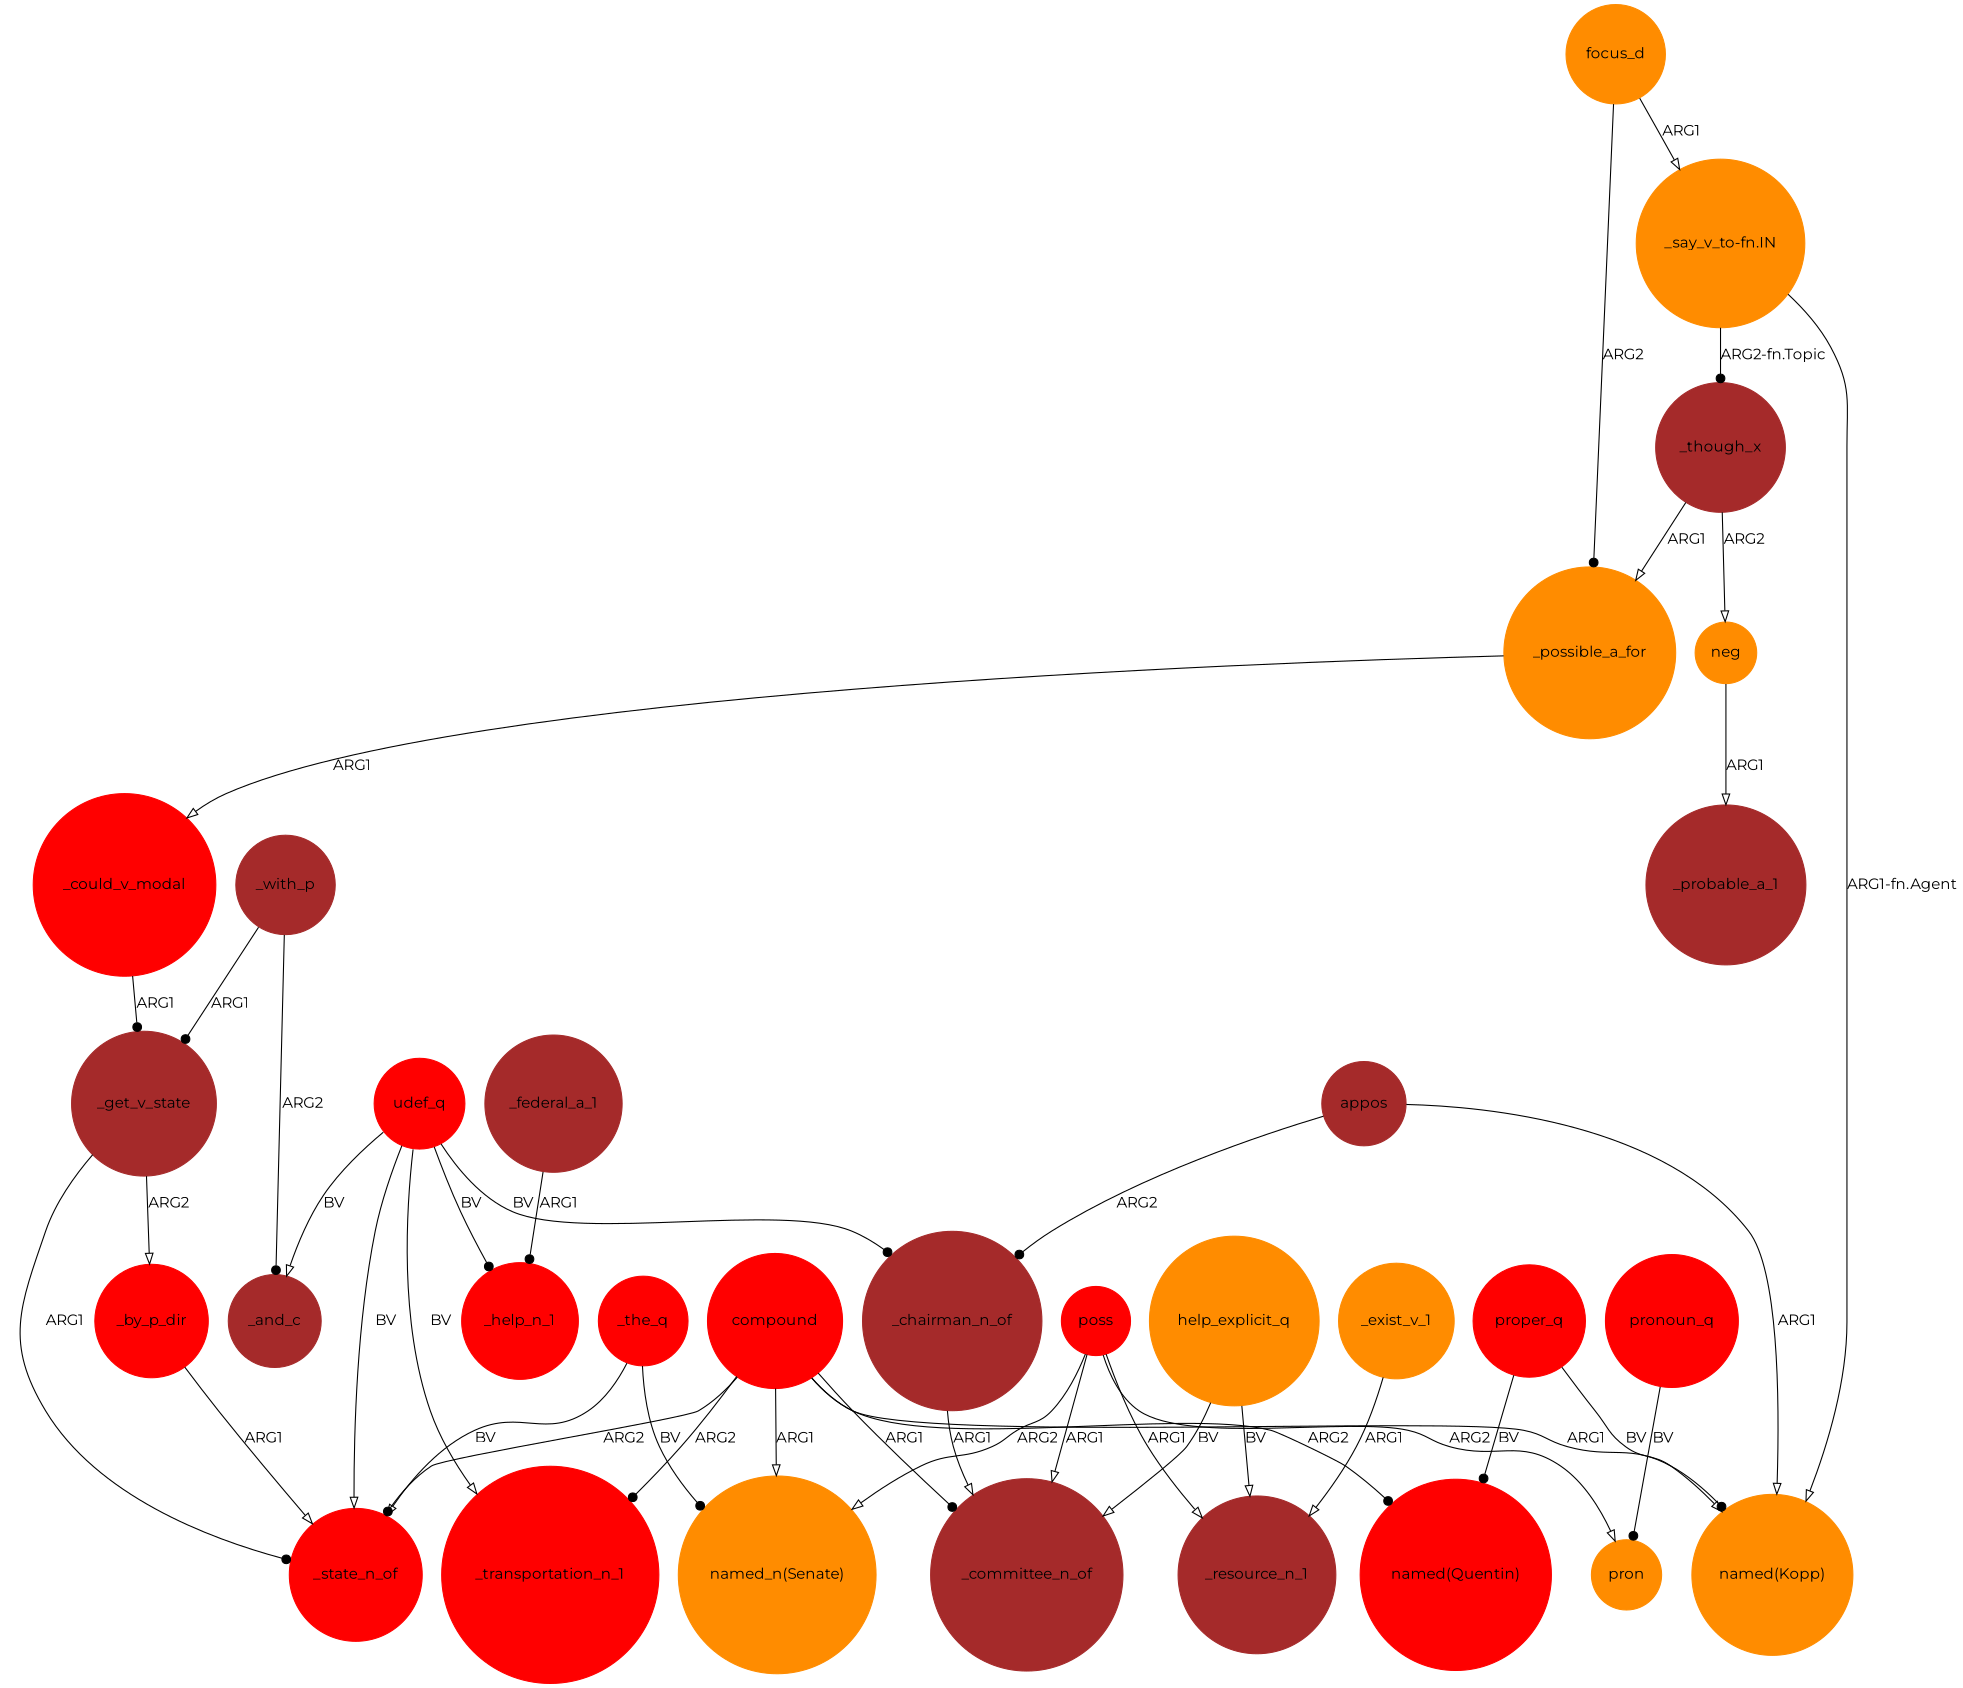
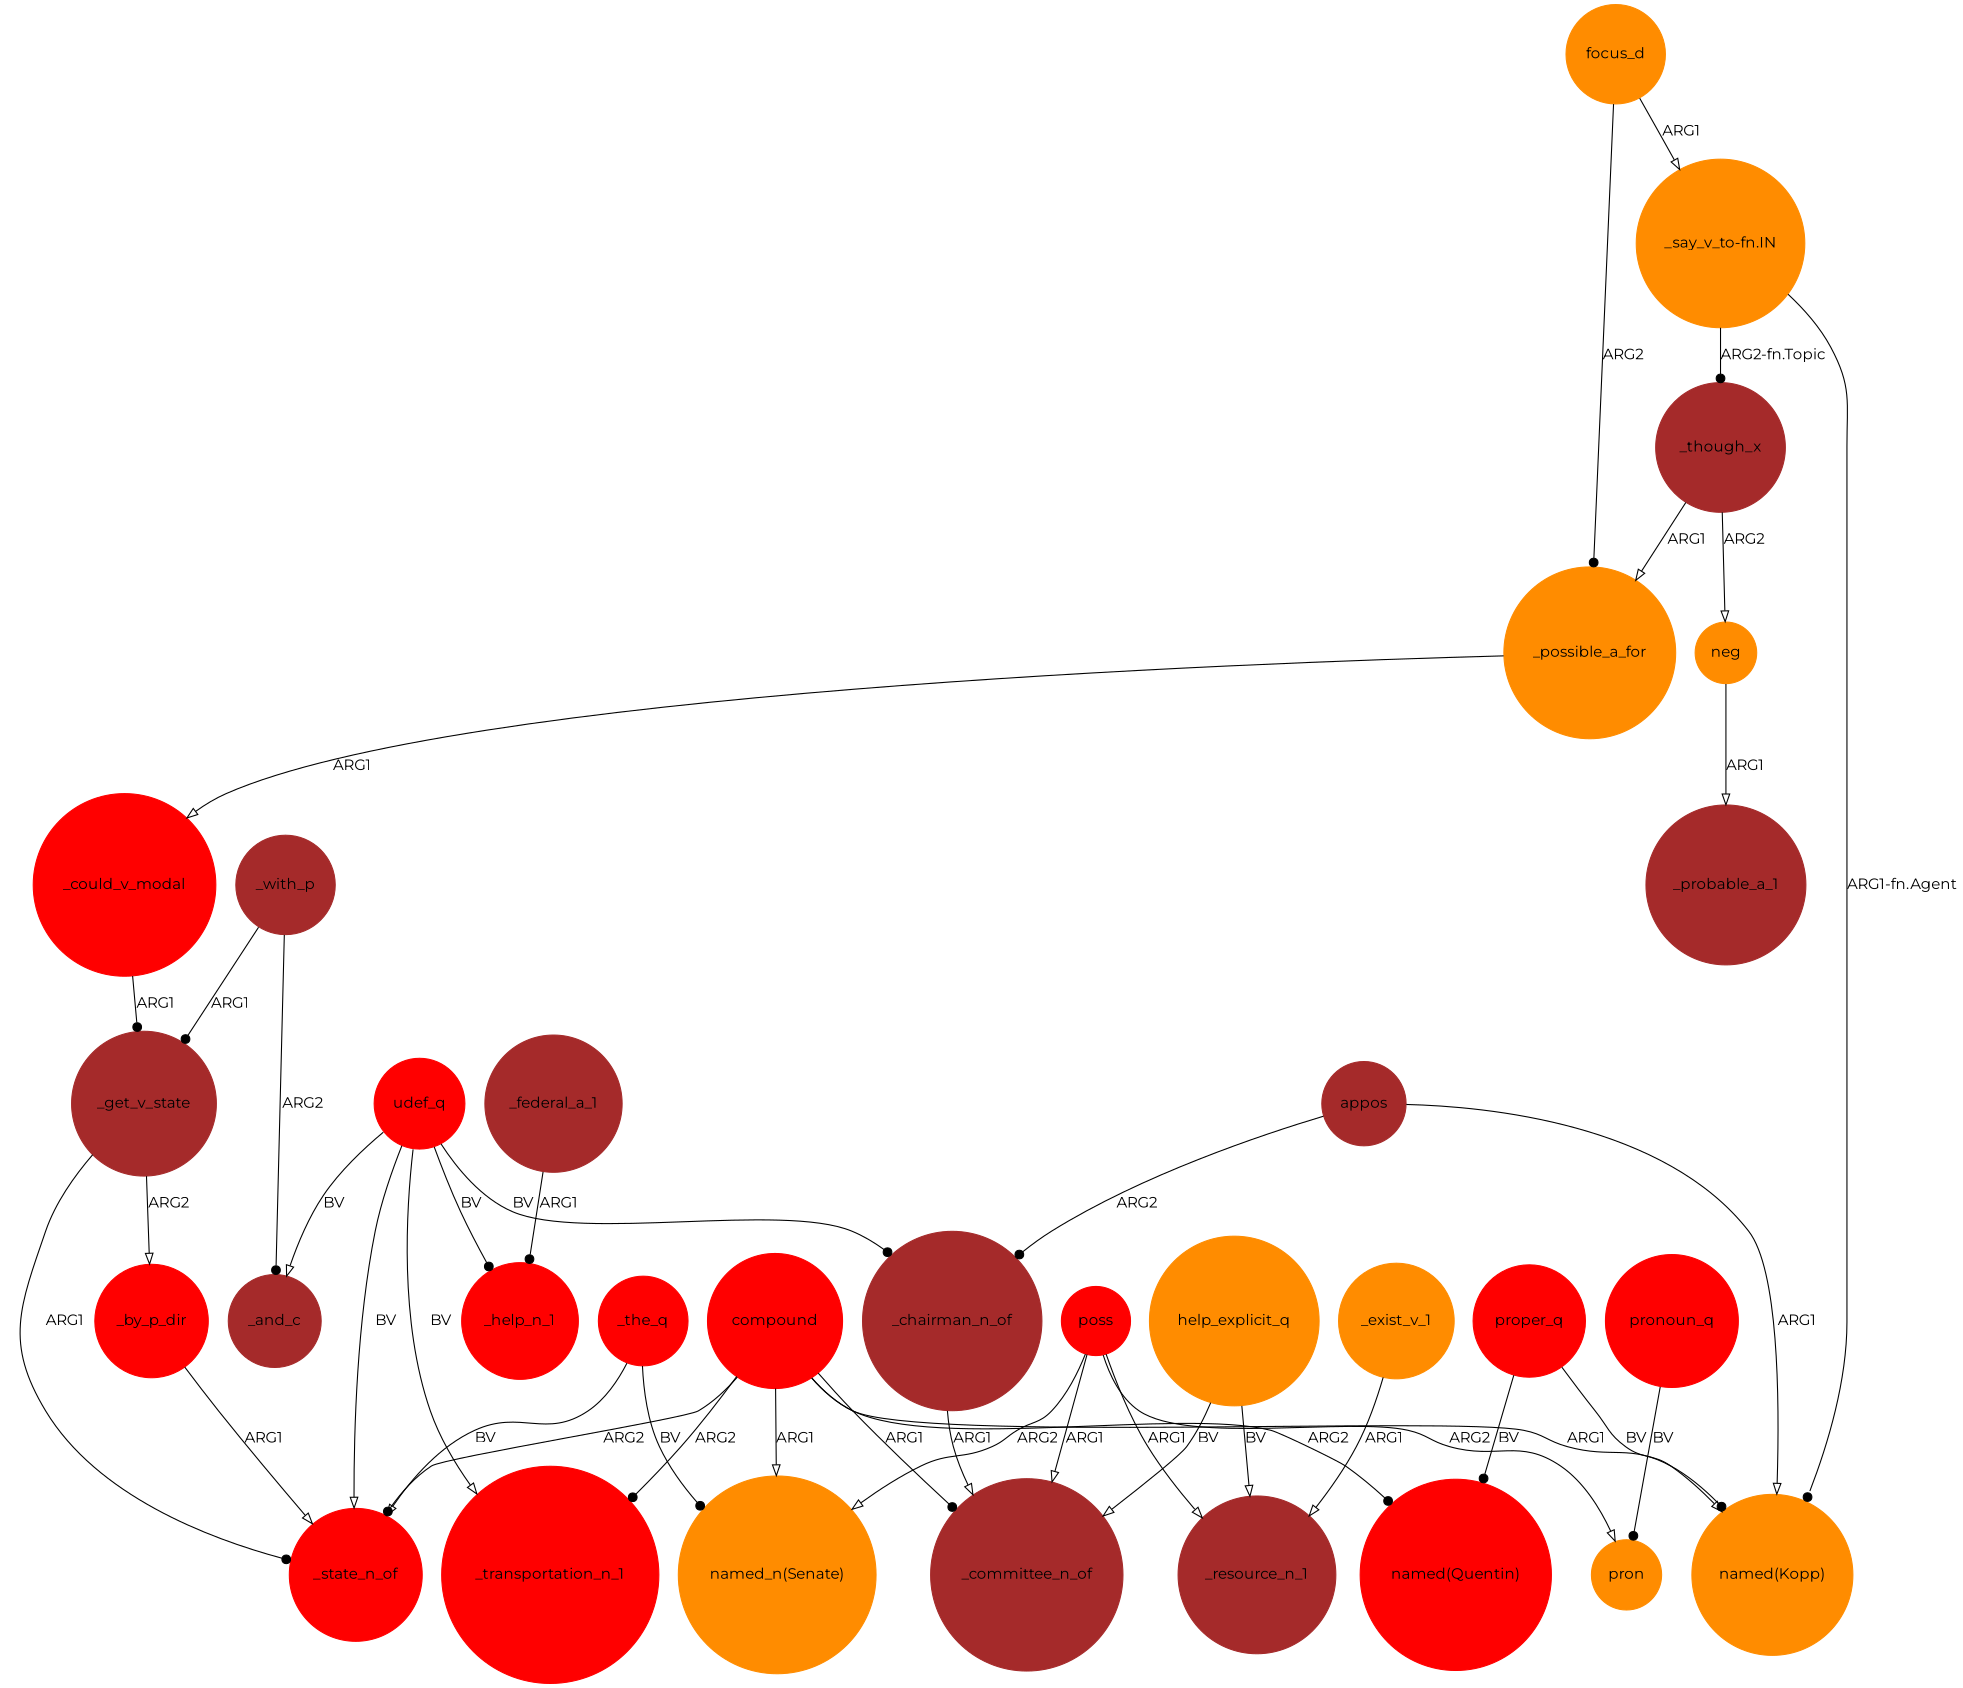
(1847, 886) -> (1847, 886)
